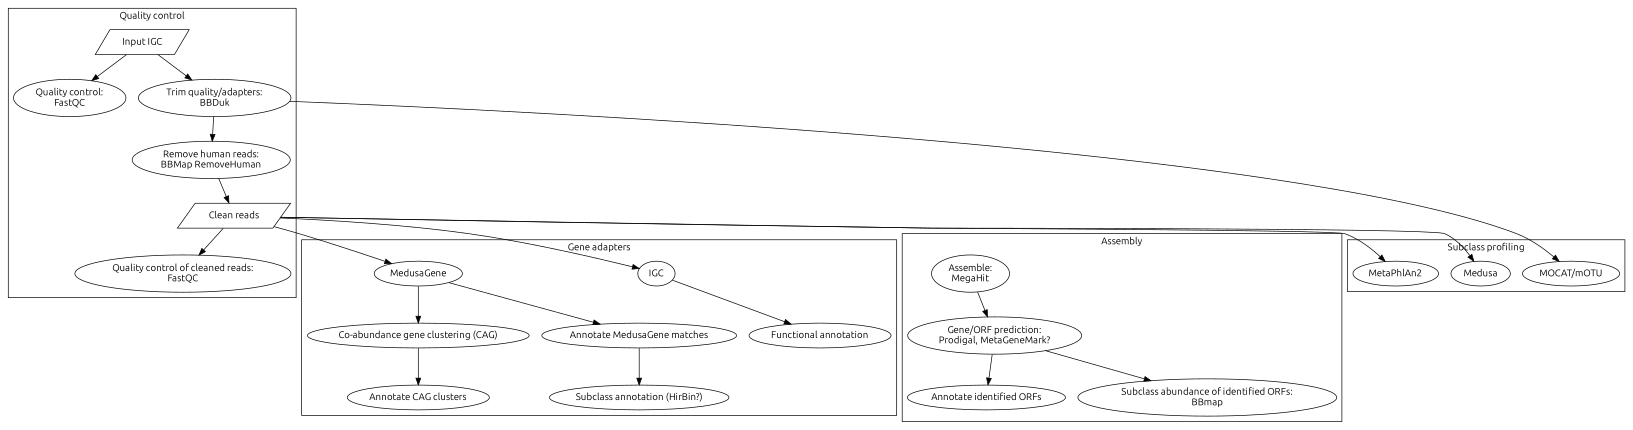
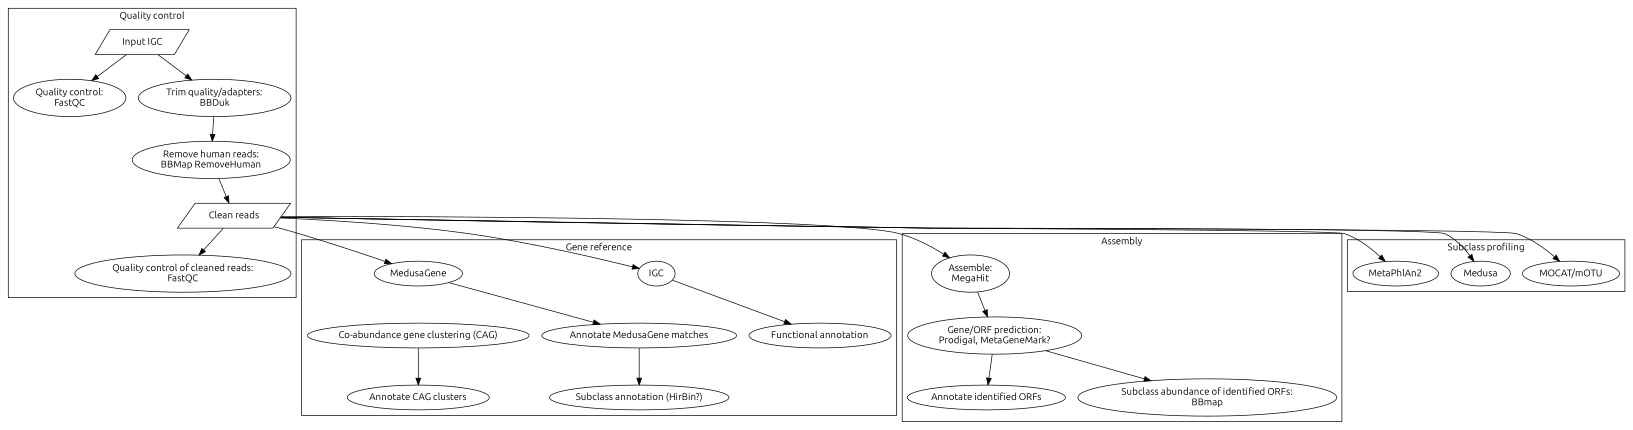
(929, 141) -> (921, 228)
none -> (615, 219)
(599, 248) -> (599, 248)
(418, 301) -> none
